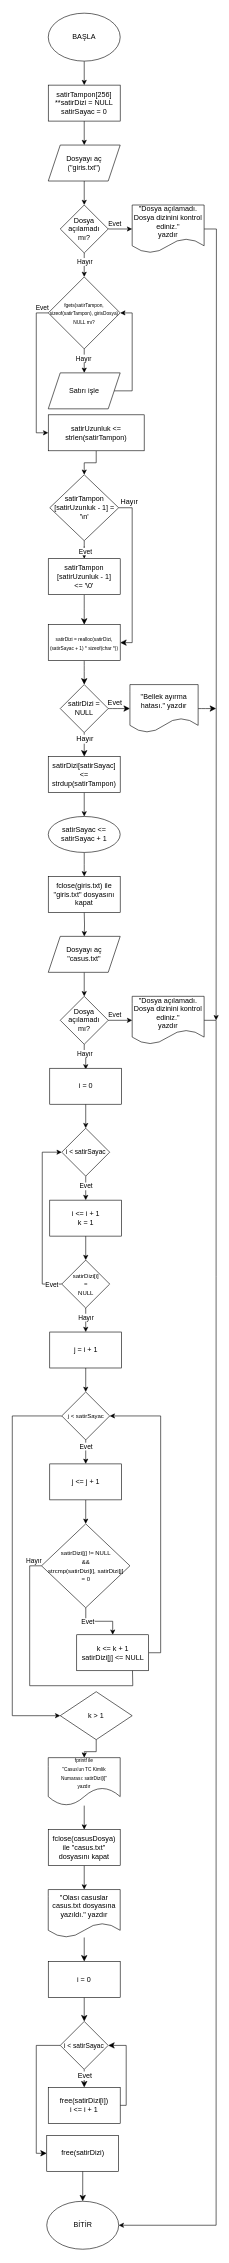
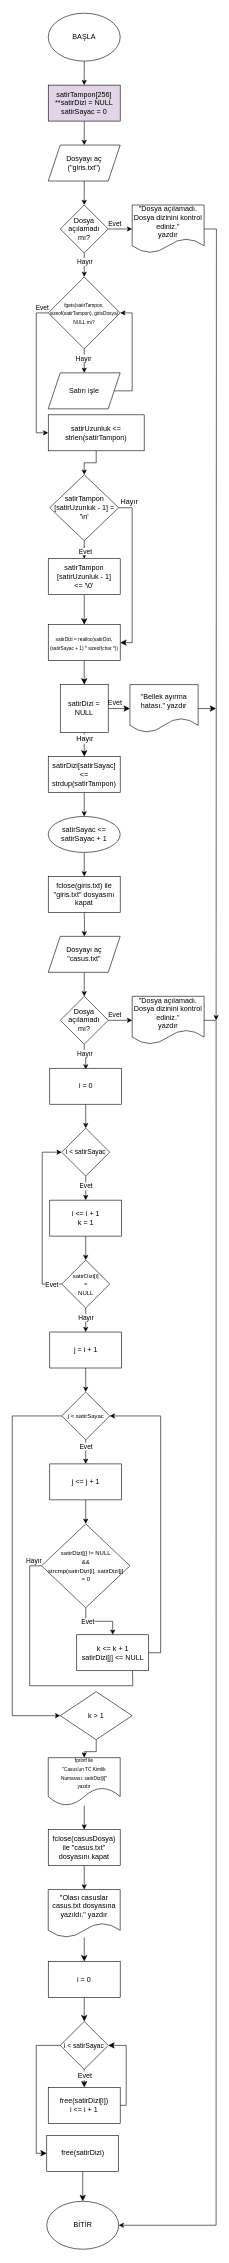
(84, 102) -> (84, 102)
(84, 708) -> (84, 708)
